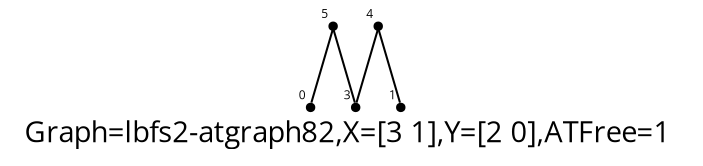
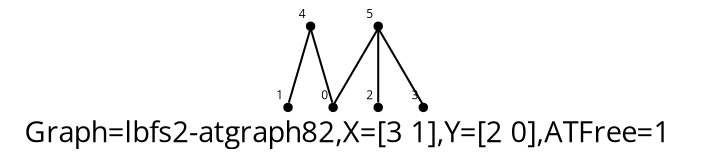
(367, 66) -> (322, 66)
none -> (378, 107)
